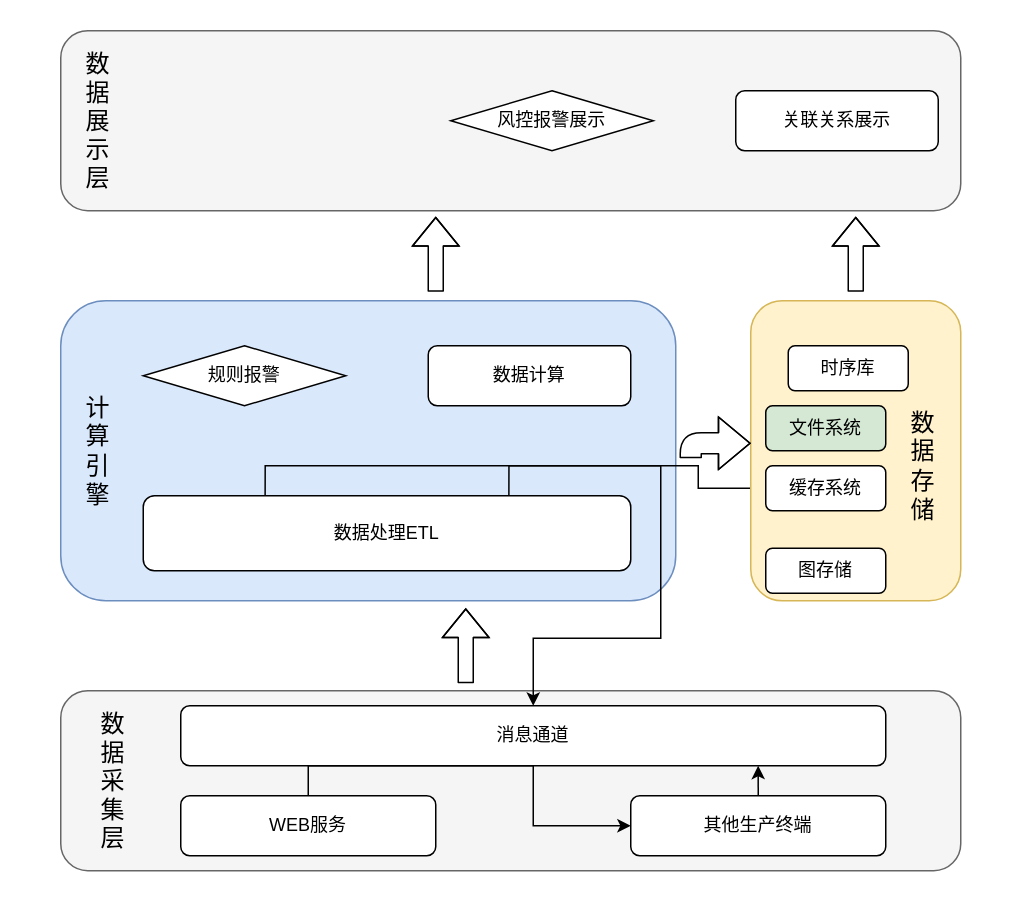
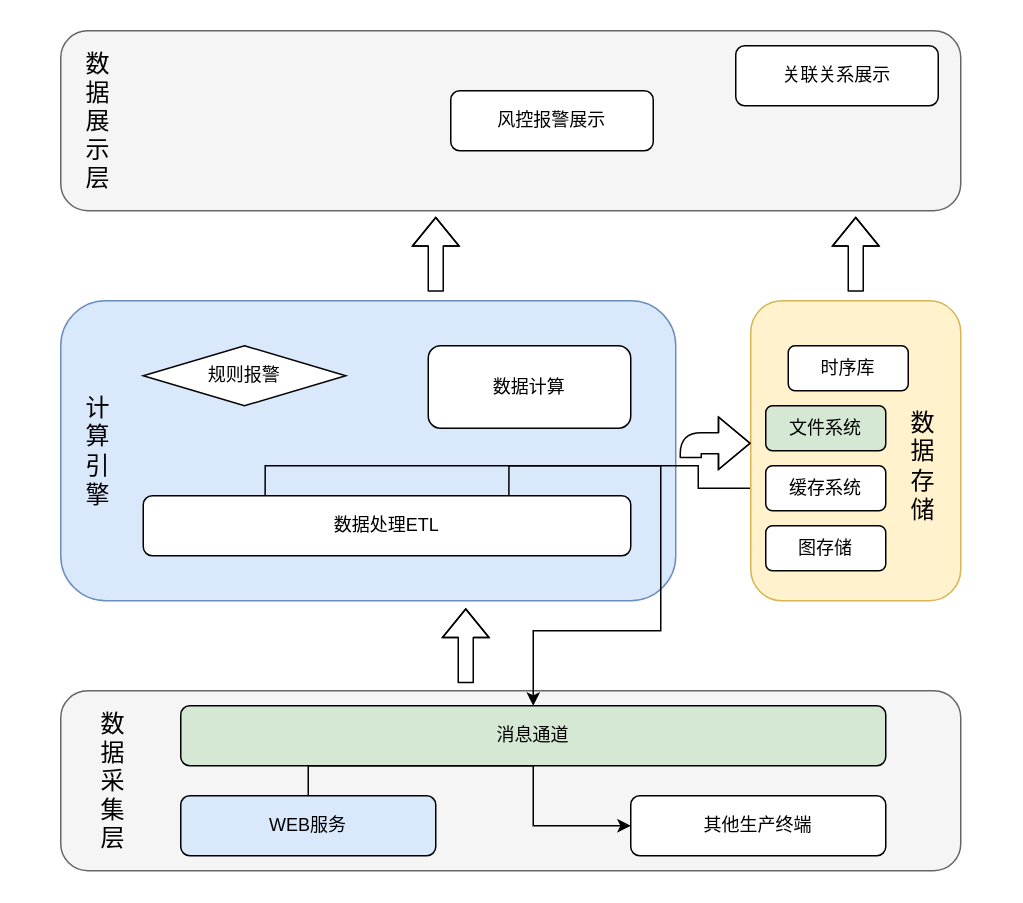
(552, 121) -> (552, 121)
(837, 121) -> (837, 76)
(530, 376) -> (530, 387)
(387, 533) -> (387, 526)
(826, 571) -> (826, 548)
(533, 736) -> (533, 736)
(758, 786) -> none
(308, 826) -> (308, 826)
